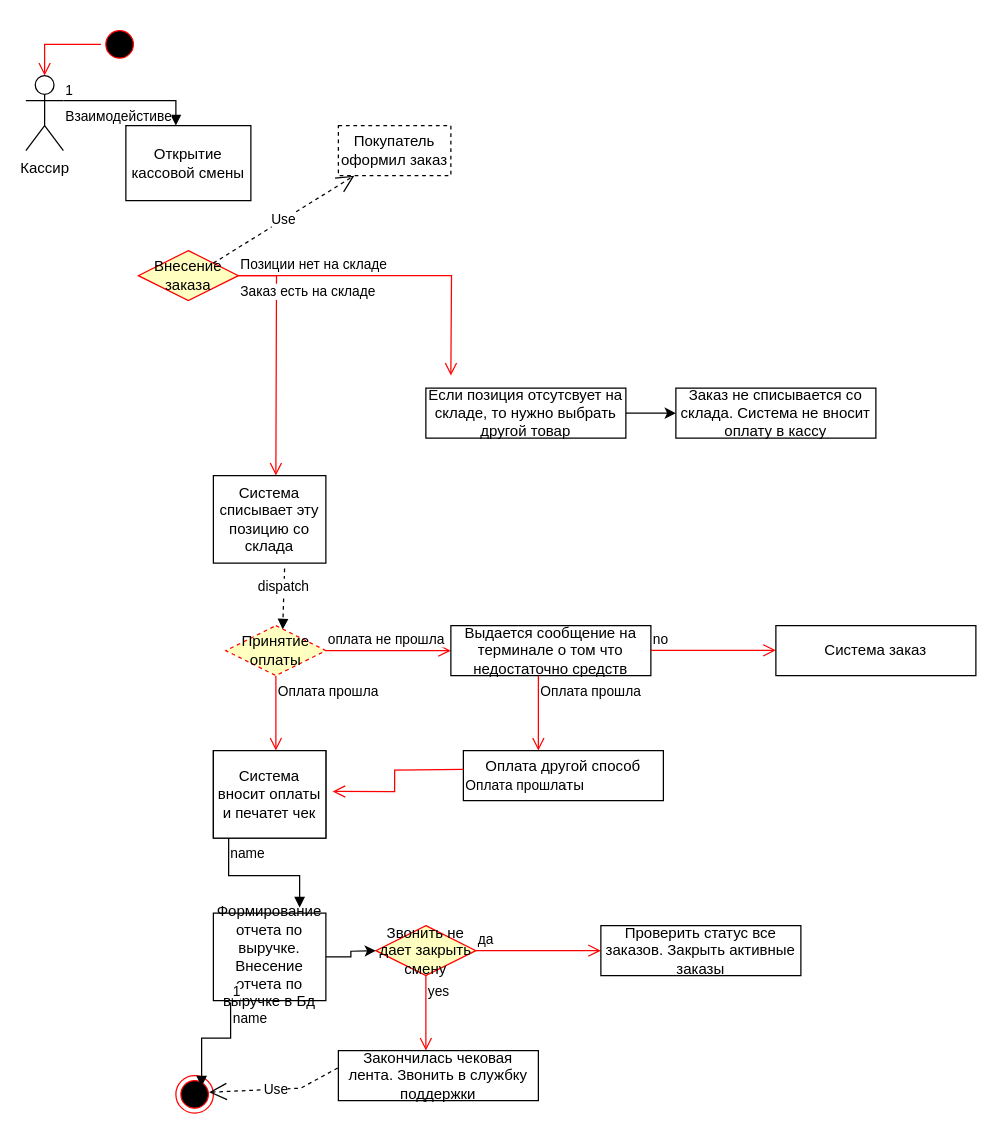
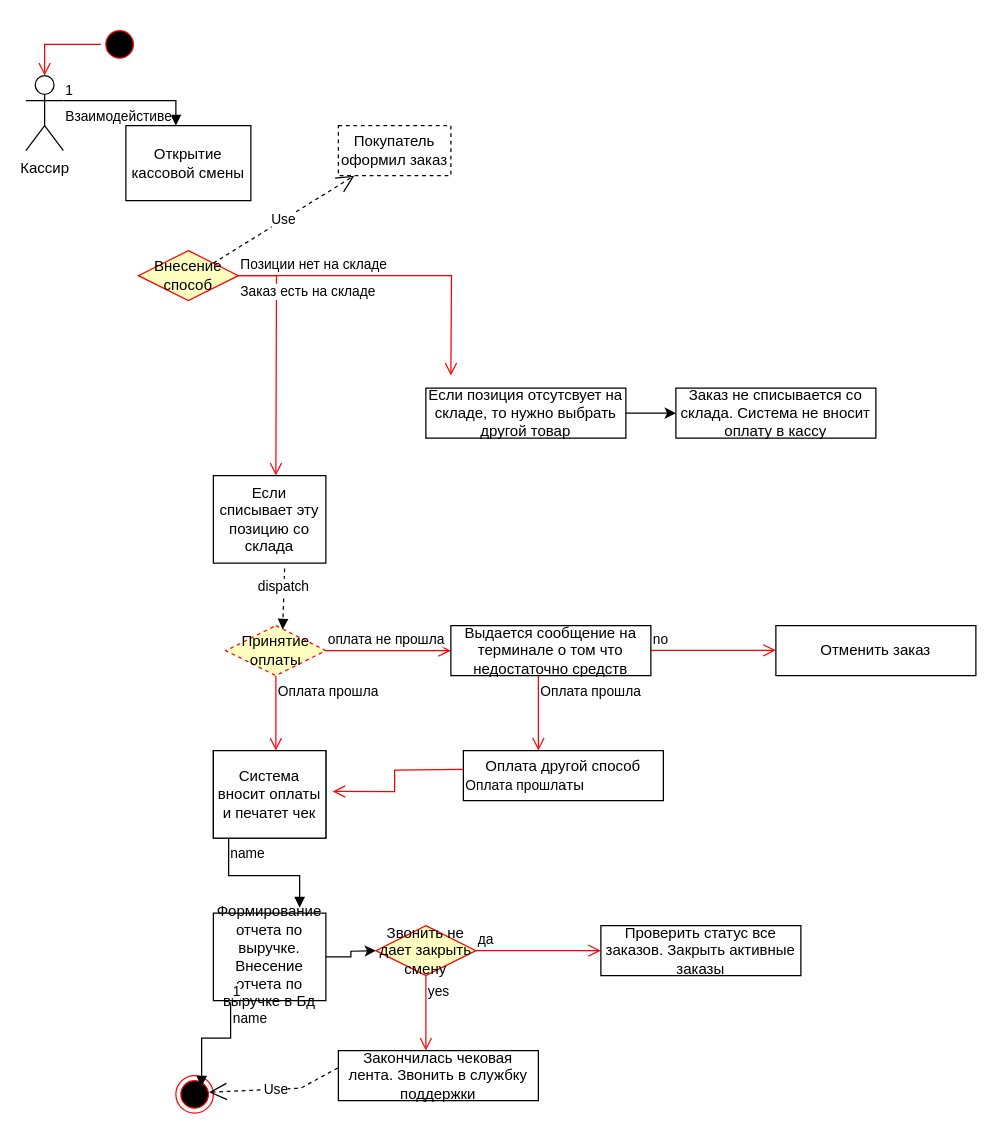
(188, 276) -> (188, 276)
(269, 519) -> (269, 519)
(876, 651) -> (876, 651)
